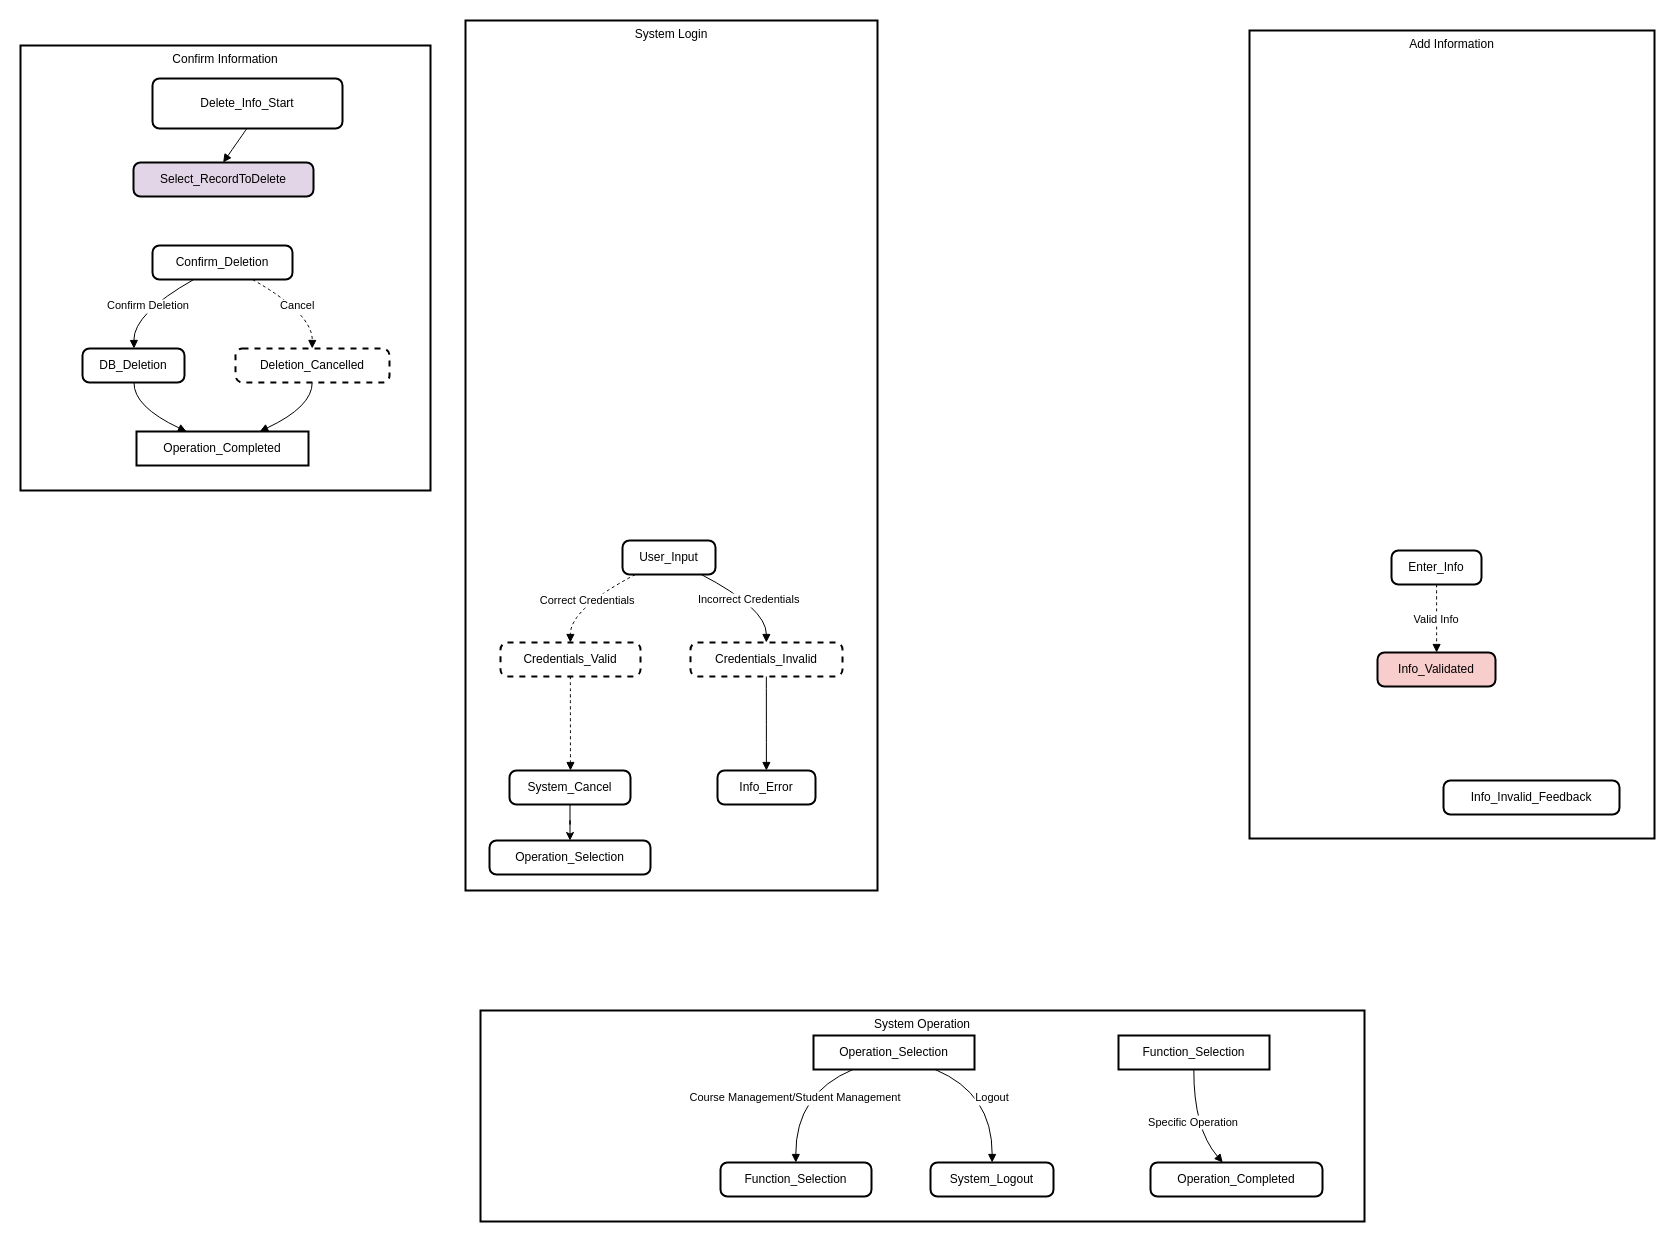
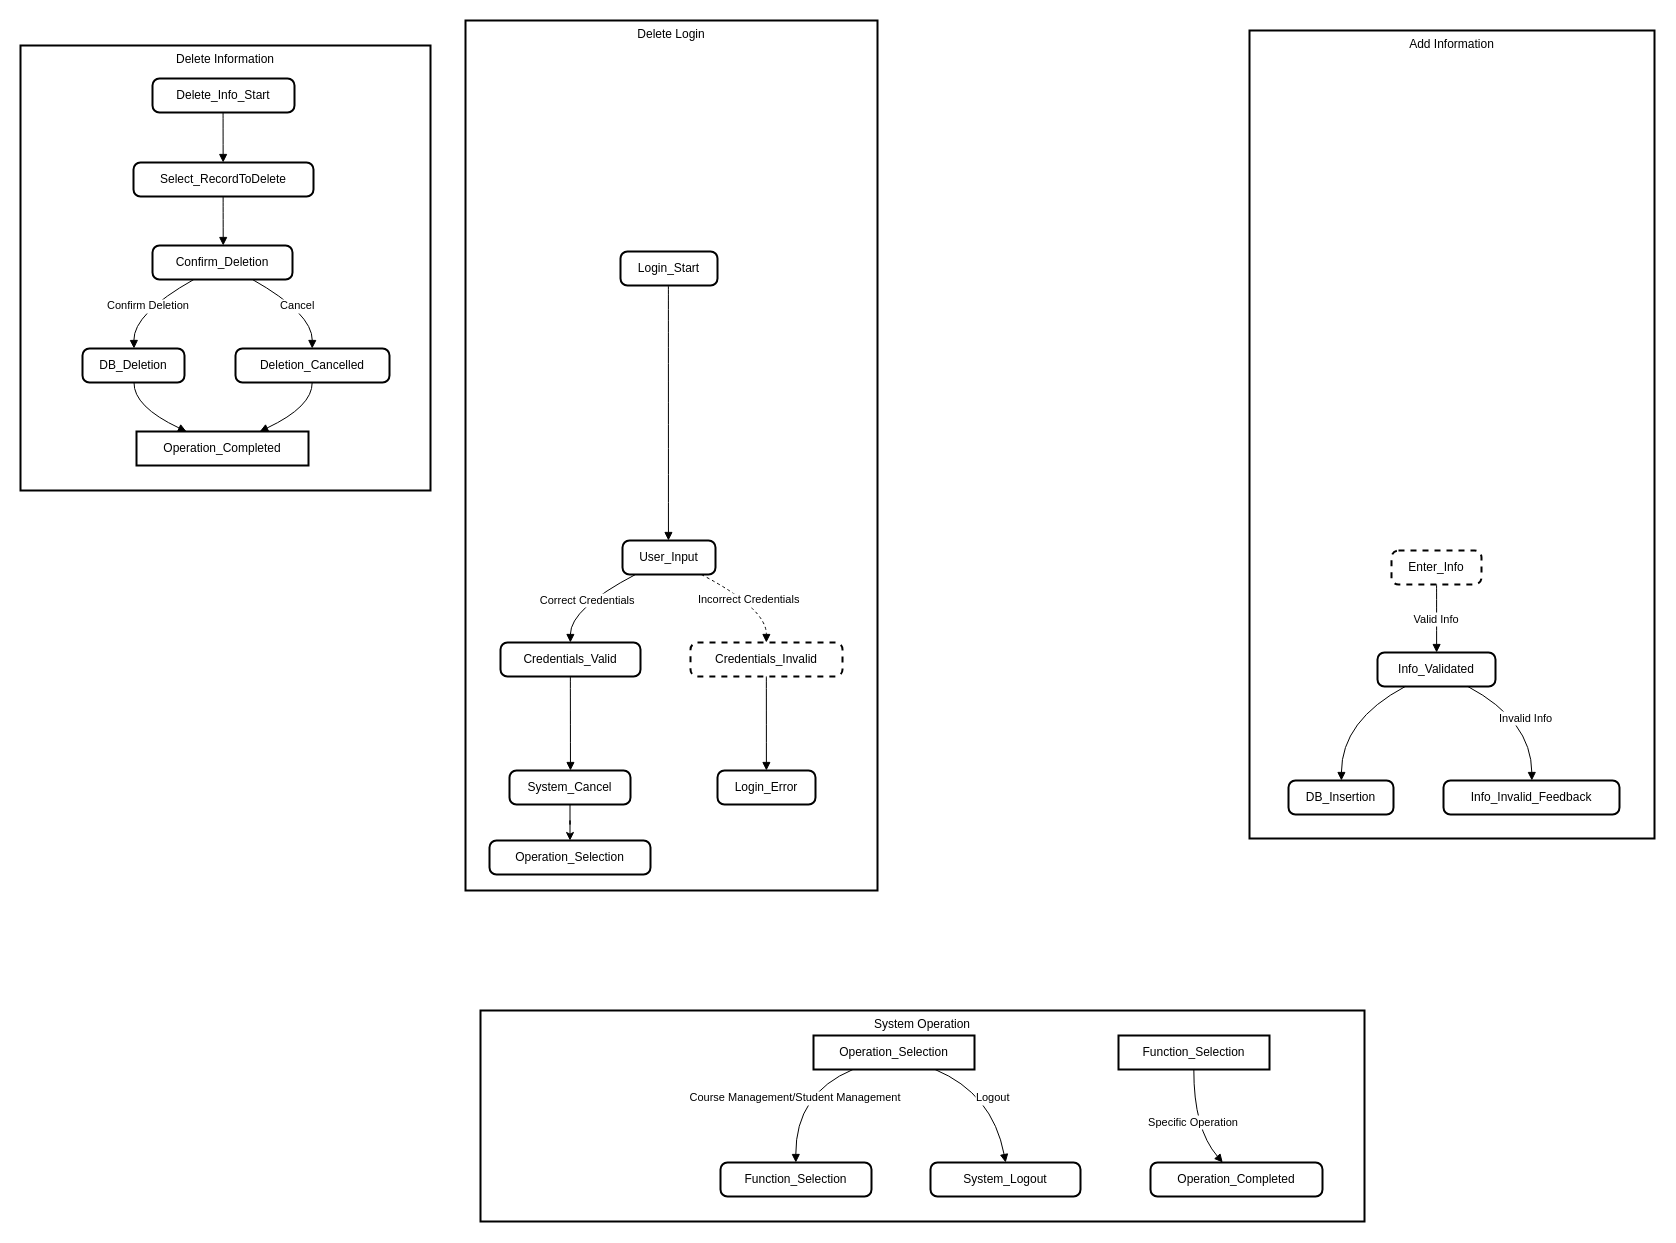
(672, 35) -> (672, 35)
(226, 60) -> (226, 60)
(248, 104) -> (224, 96)
(224, 180) -> (224, 180)
none -> (223, 217)
none -> (669, 269)
(268, 289) -> (268, 289)
(313, 366) -> (313, 366)
none -> (668, 408)
(1437, 568) -> (1437, 568)
(717, 583) -> (717, 583)
(619, 584) -> (619, 584)
(1437, 598) -> (1437, 598)
(571, 660) -> (571, 660)
(1437, 670) -> (1437, 670)
(570, 720) -> (570, 720)
none -> (1512, 721)
none -> (1360, 722)
(767, 788) -> (767, 788)
none -> (1341, 798)
(992, 1180) -> (1006, 1180)
